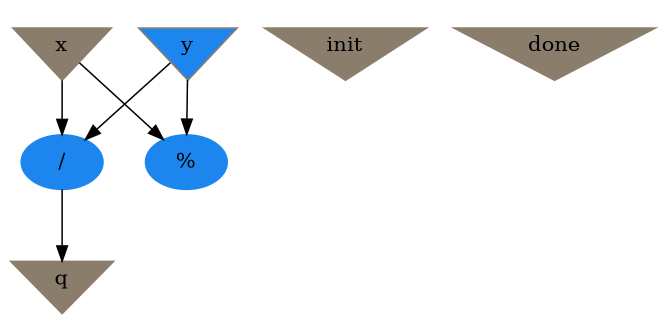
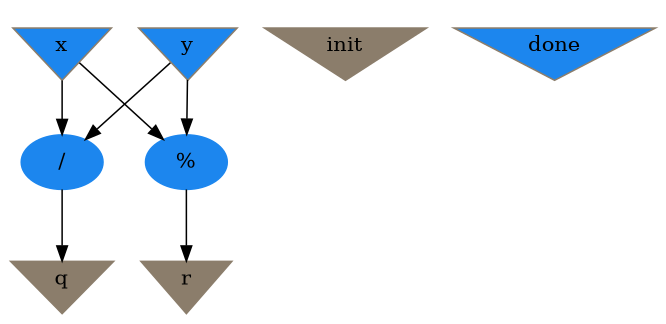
(62, 45) -> (62, 45)
(555, 45) -> (555, 45)
none -> (186, 279)
